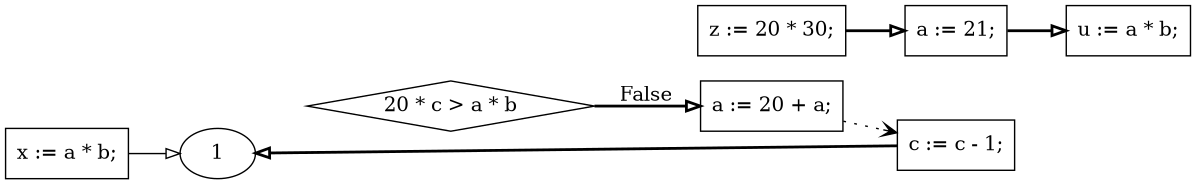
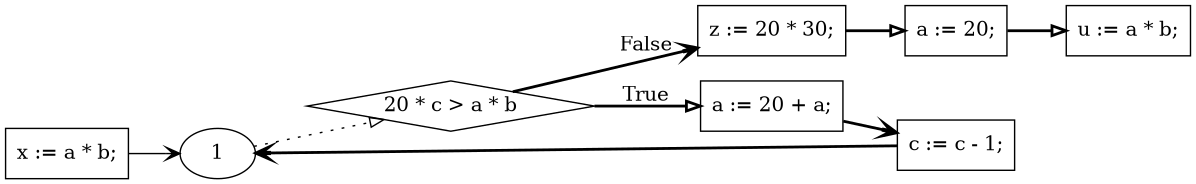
(956, 31) -> (956, 31)
none -> (598, 71)
(646, 96) -> (646, 96)
(863, 125) -> (863, 125)
none -> (312, 134)
(584, 149) -> (584, 149)
(147, 154) -> (147, 154)
